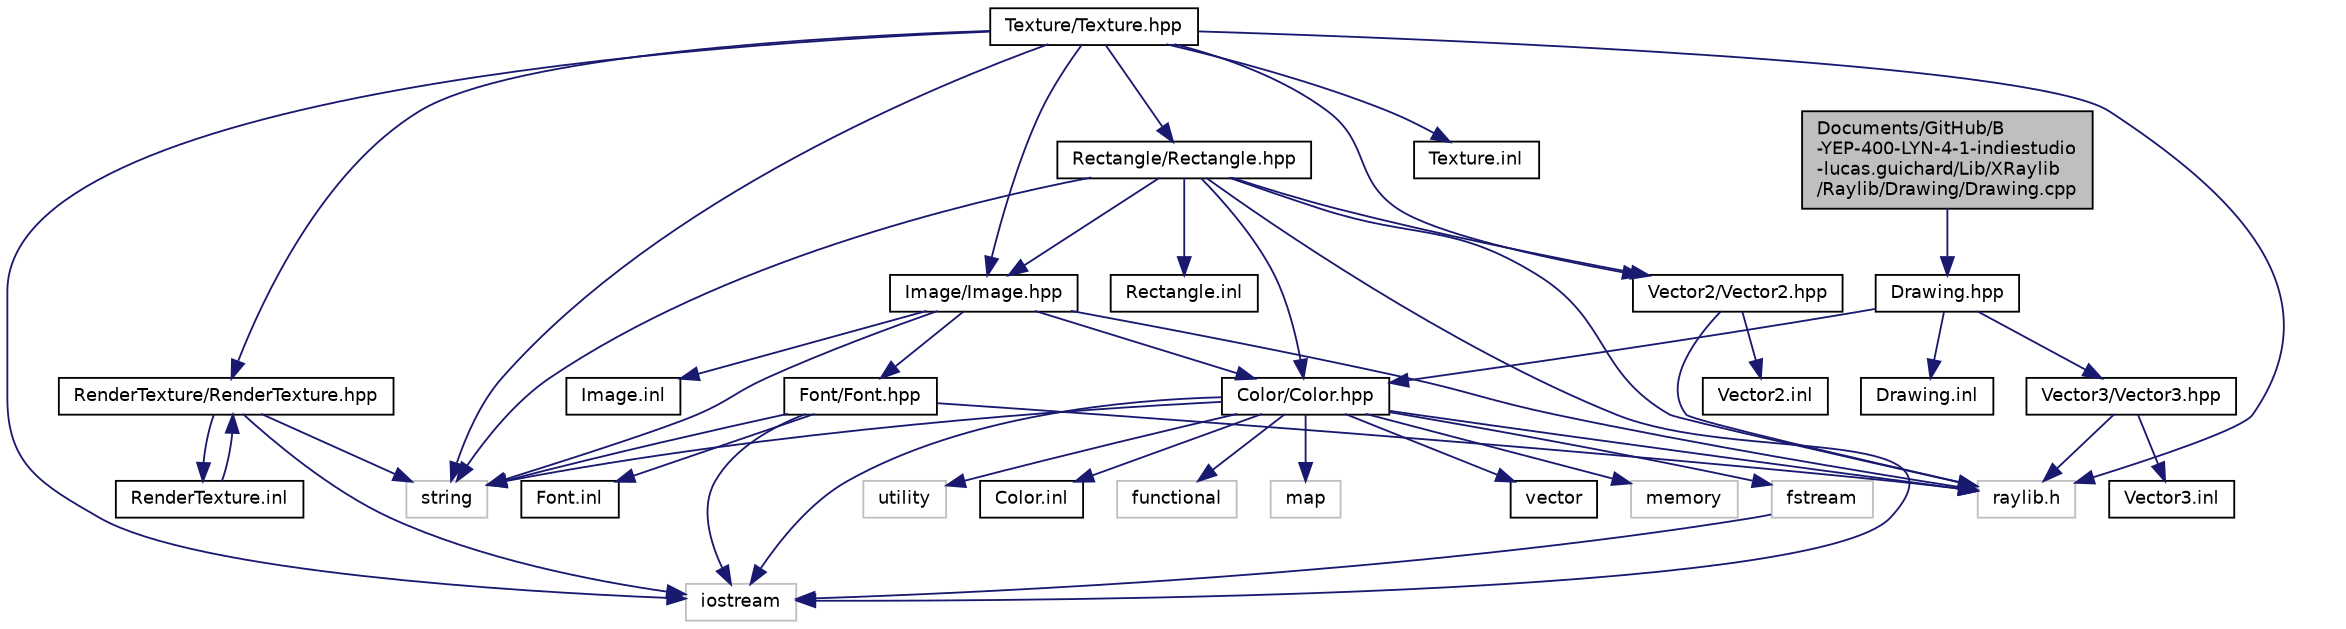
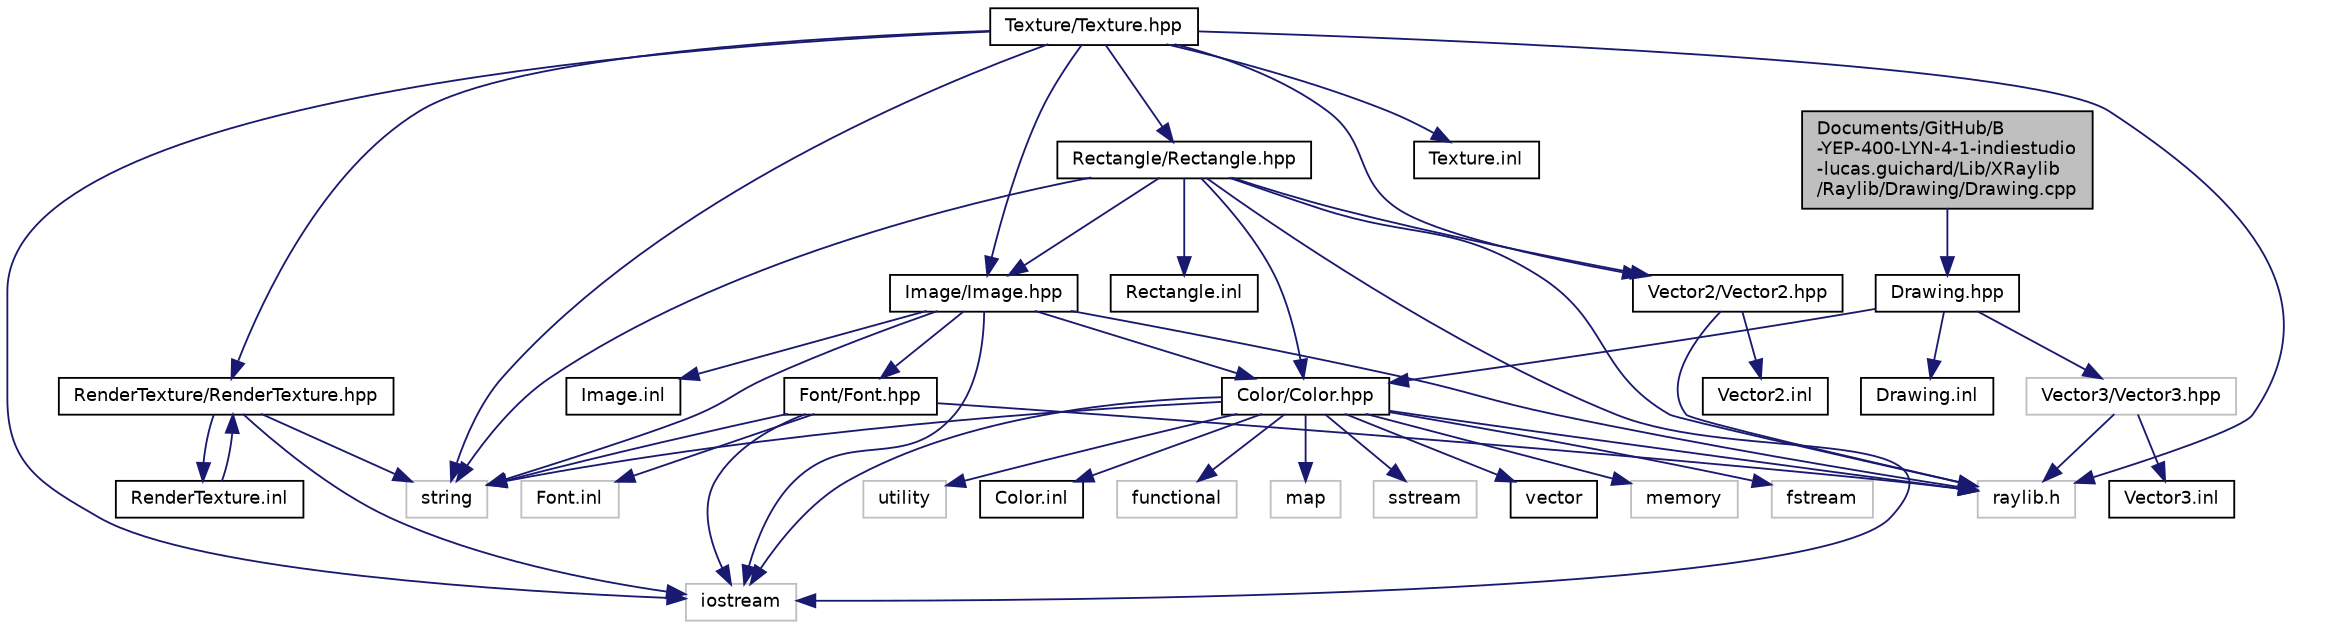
(2131, 396) -> (2131, 396)
(570, 499) -> (570, 499)
none -> (1425, 499)
(1294, 571) -> (881, 449)
